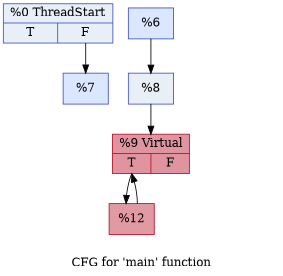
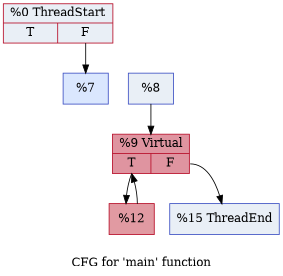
(58, 23) -> (58, 23)
(151, 23) -> none
none -> (224, 219)
